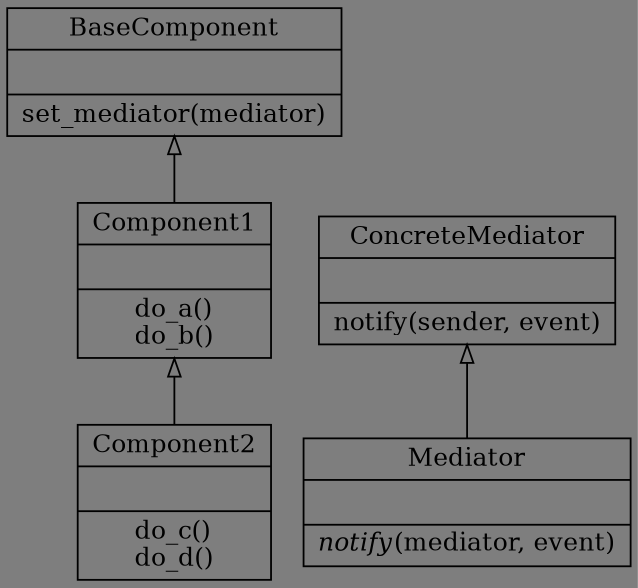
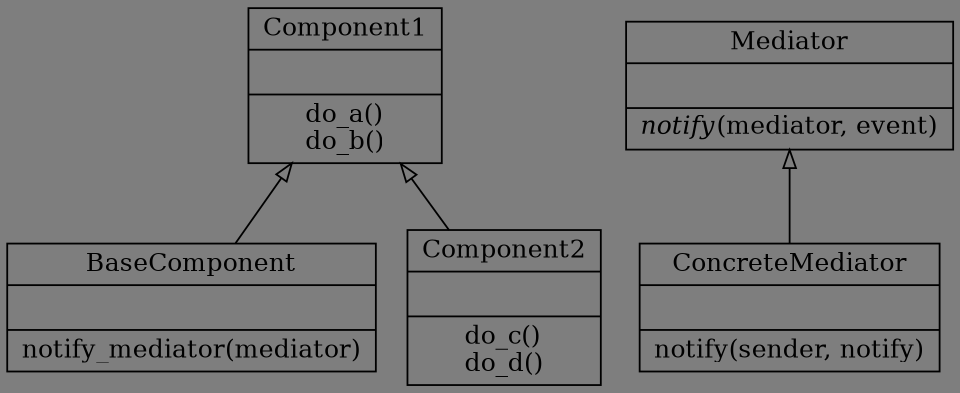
(174, 114) -> (192, 350)
(174, 178) -> (258, 211)
(467, 323) -> (790, 350)
(467, 401) -> (790, 206)
